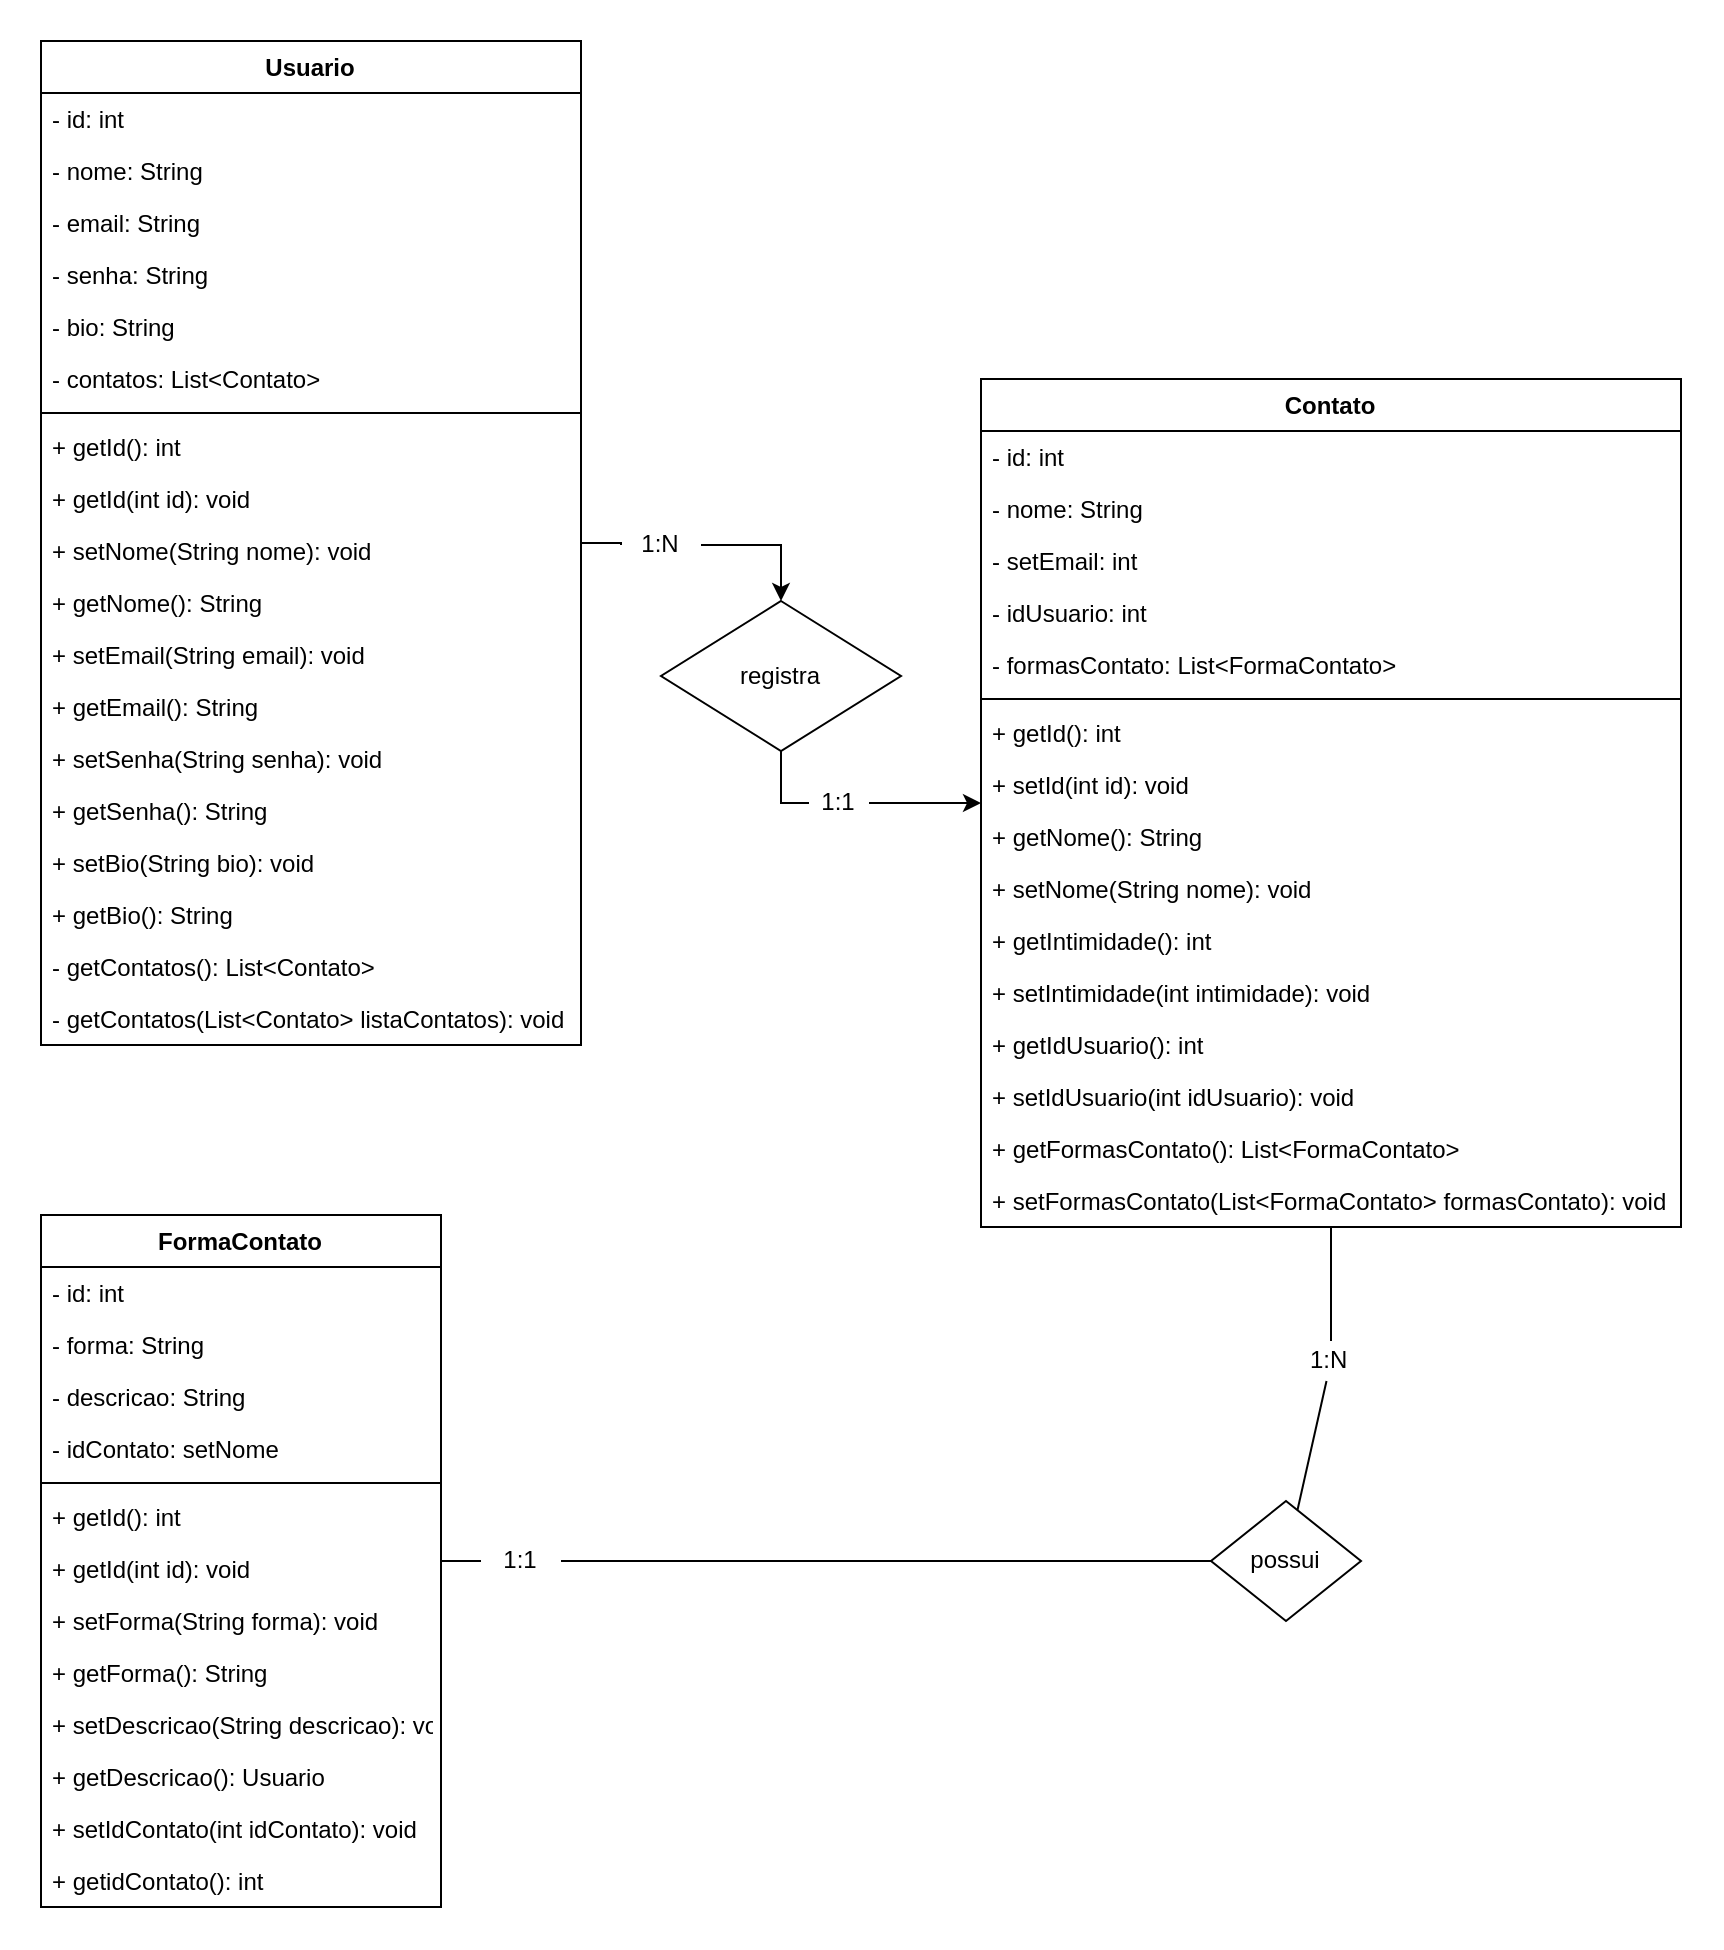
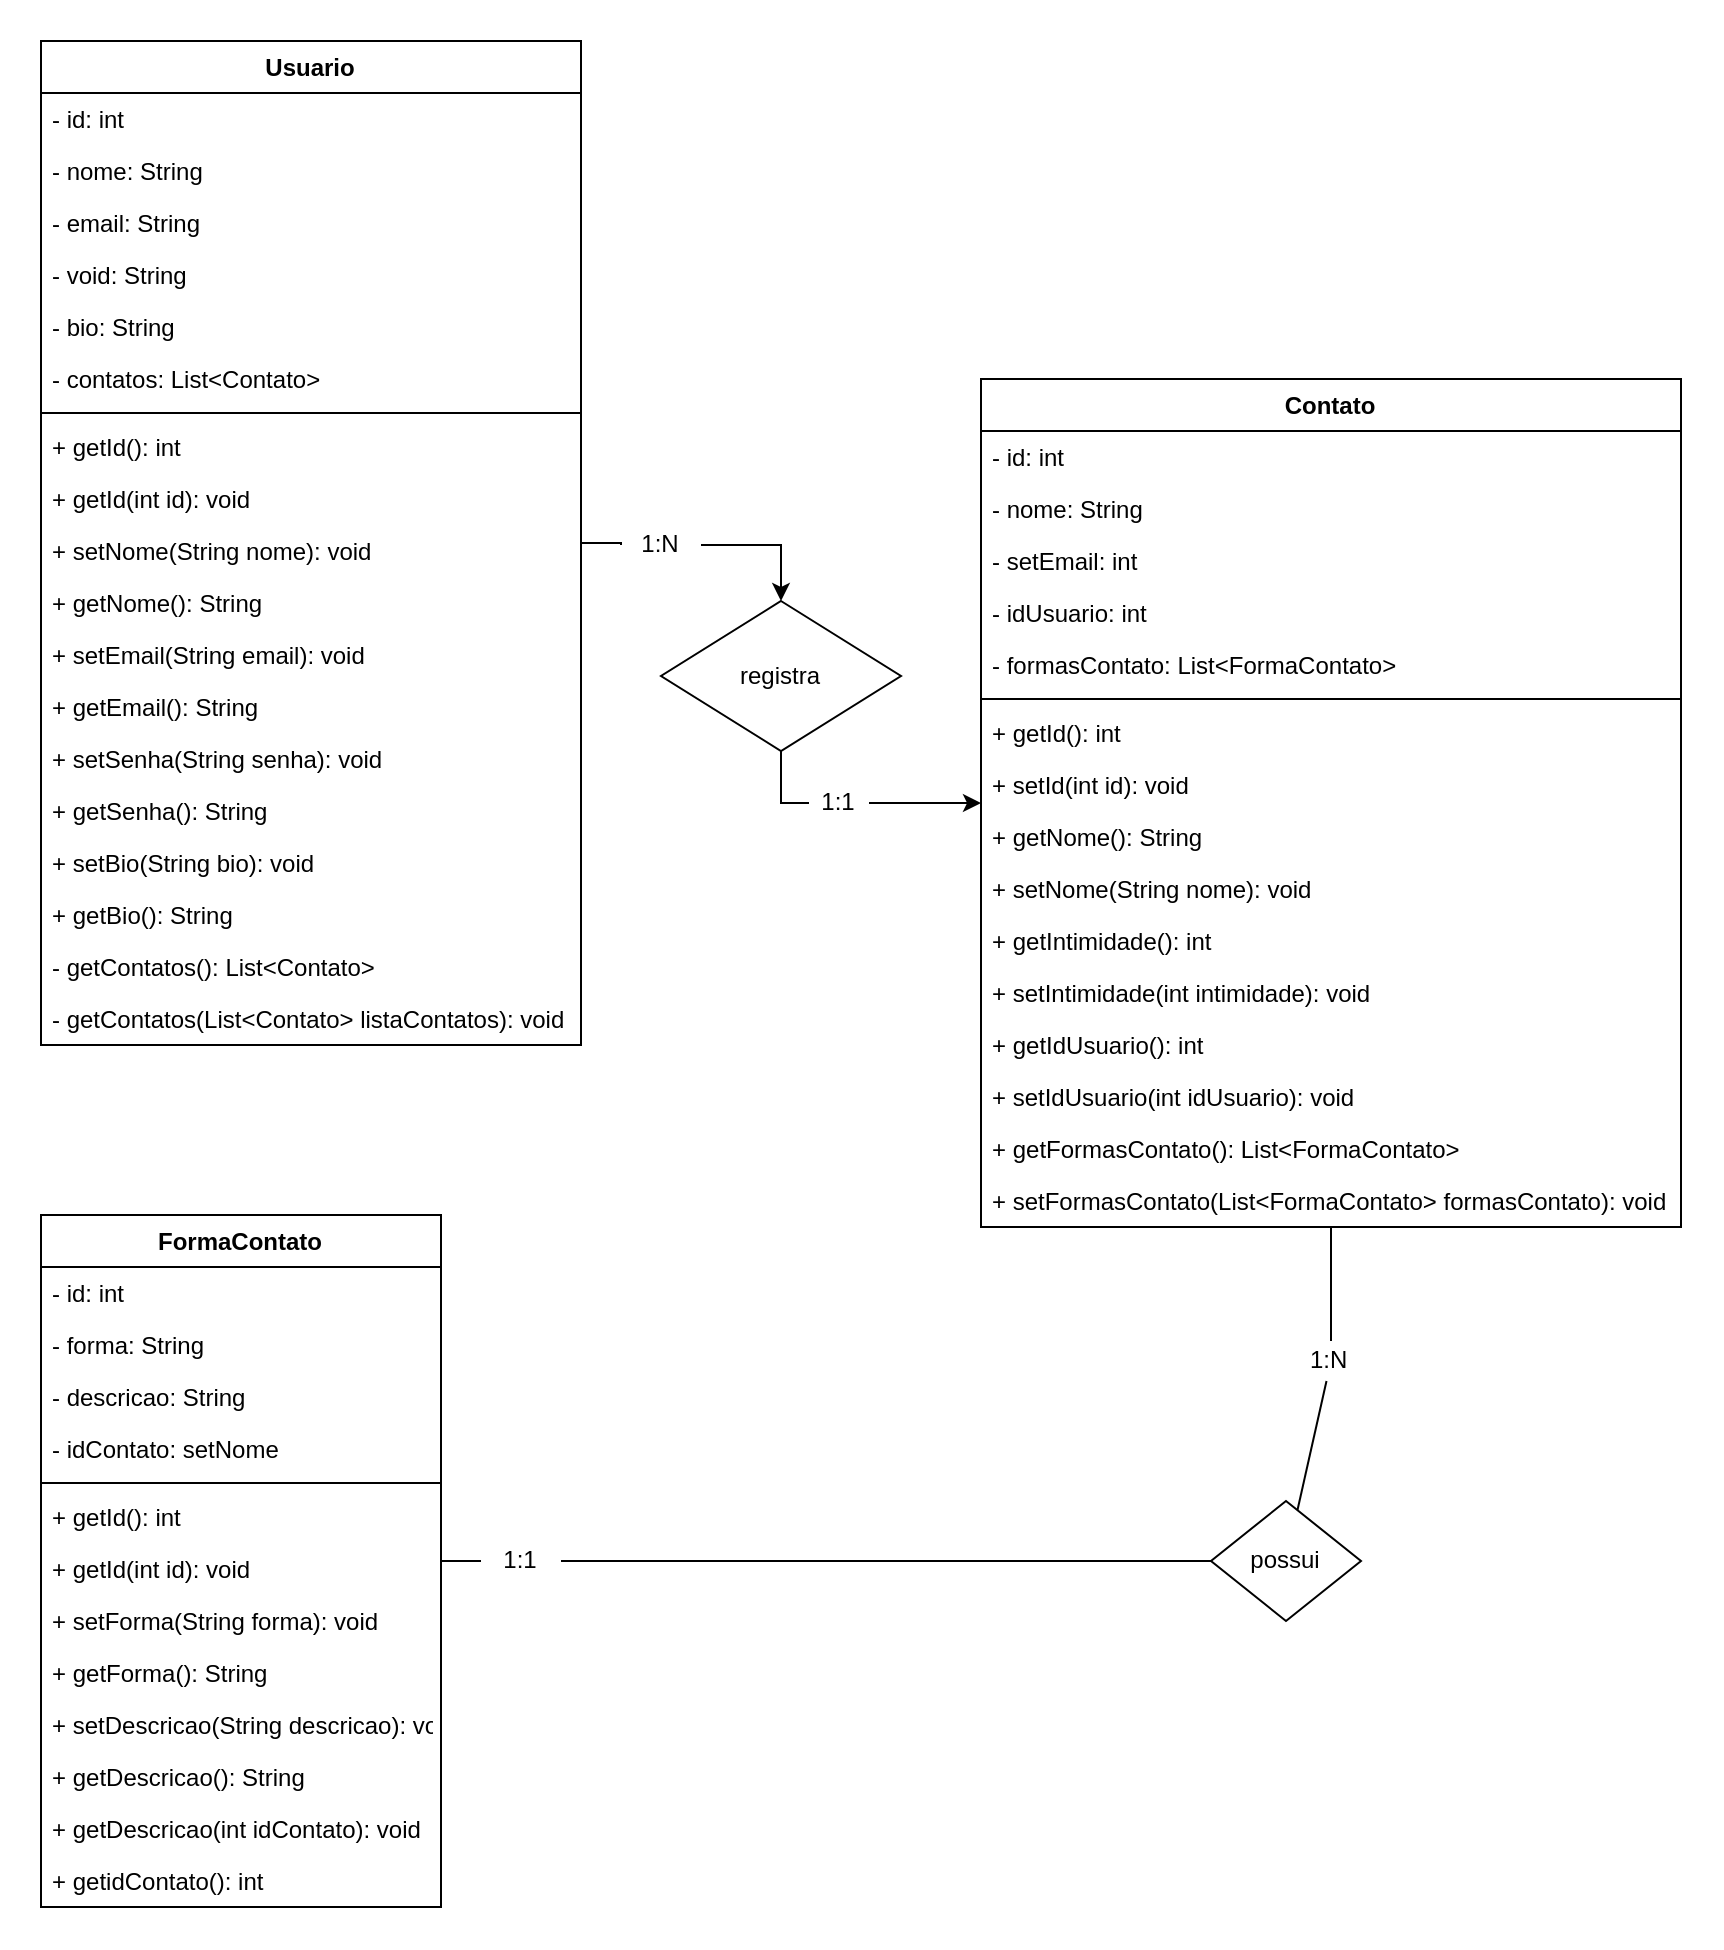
(140, 276) -> (130, 276)
(204, 1778) -> (198, 1778)
(265, 1830) -> (262, 1830)
